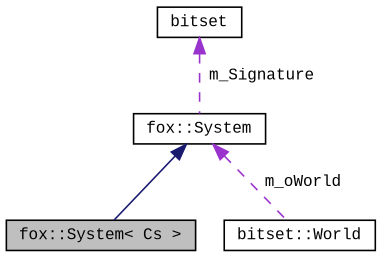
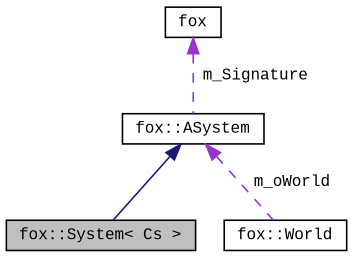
(200, 22) -> (193, 22)
(200, 129) -> (193, 129)
(300, 235) -> (285, 235)
